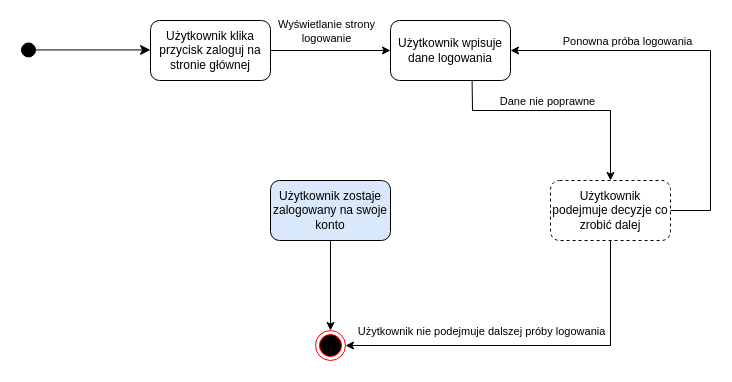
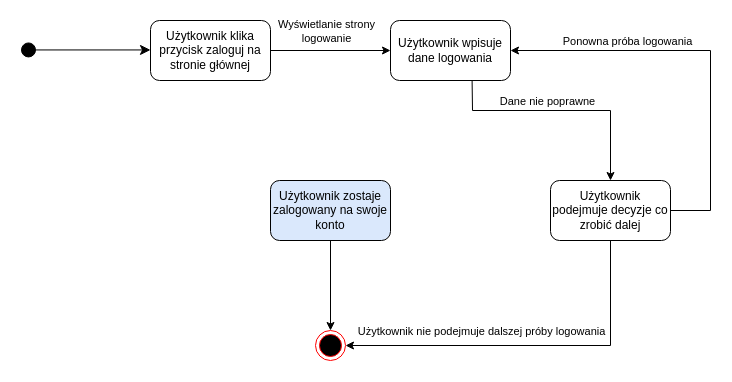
(611, 211) -> (611, 211)
